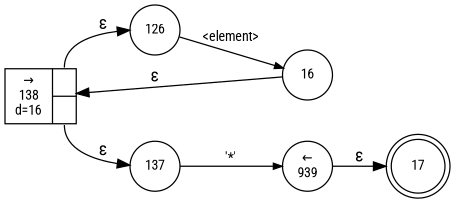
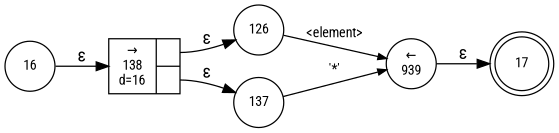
(227, 51) -> (331, 46)
